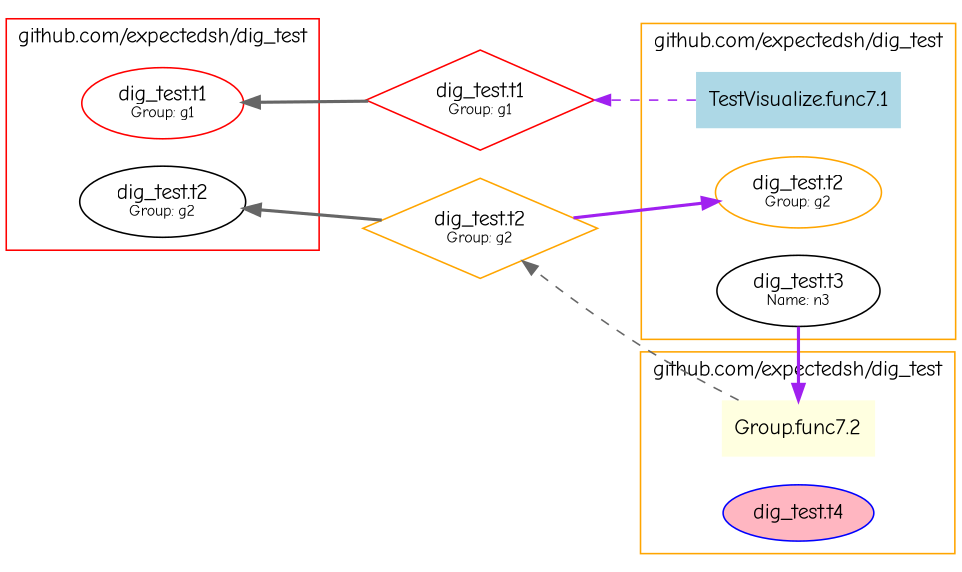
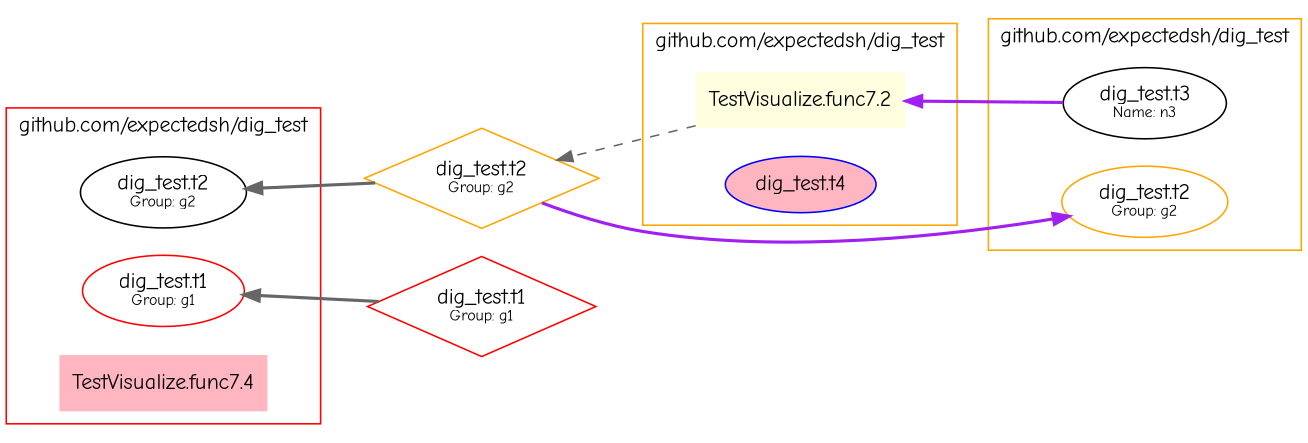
(798, 100) -> none
none -> (163, 383)
(798, 429) -> (801, 100)
